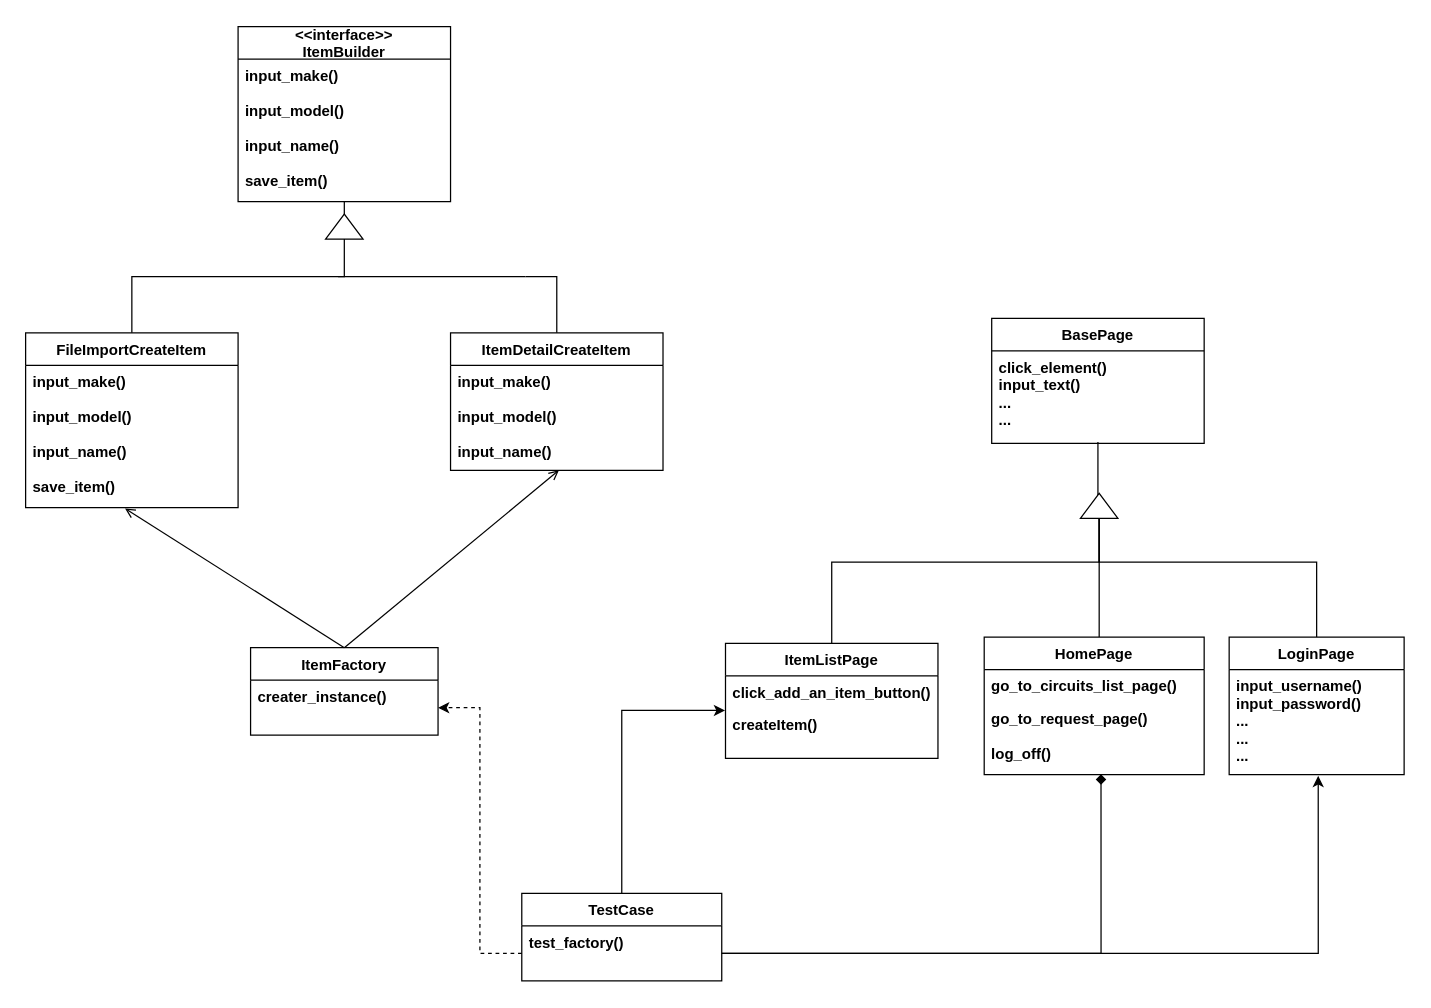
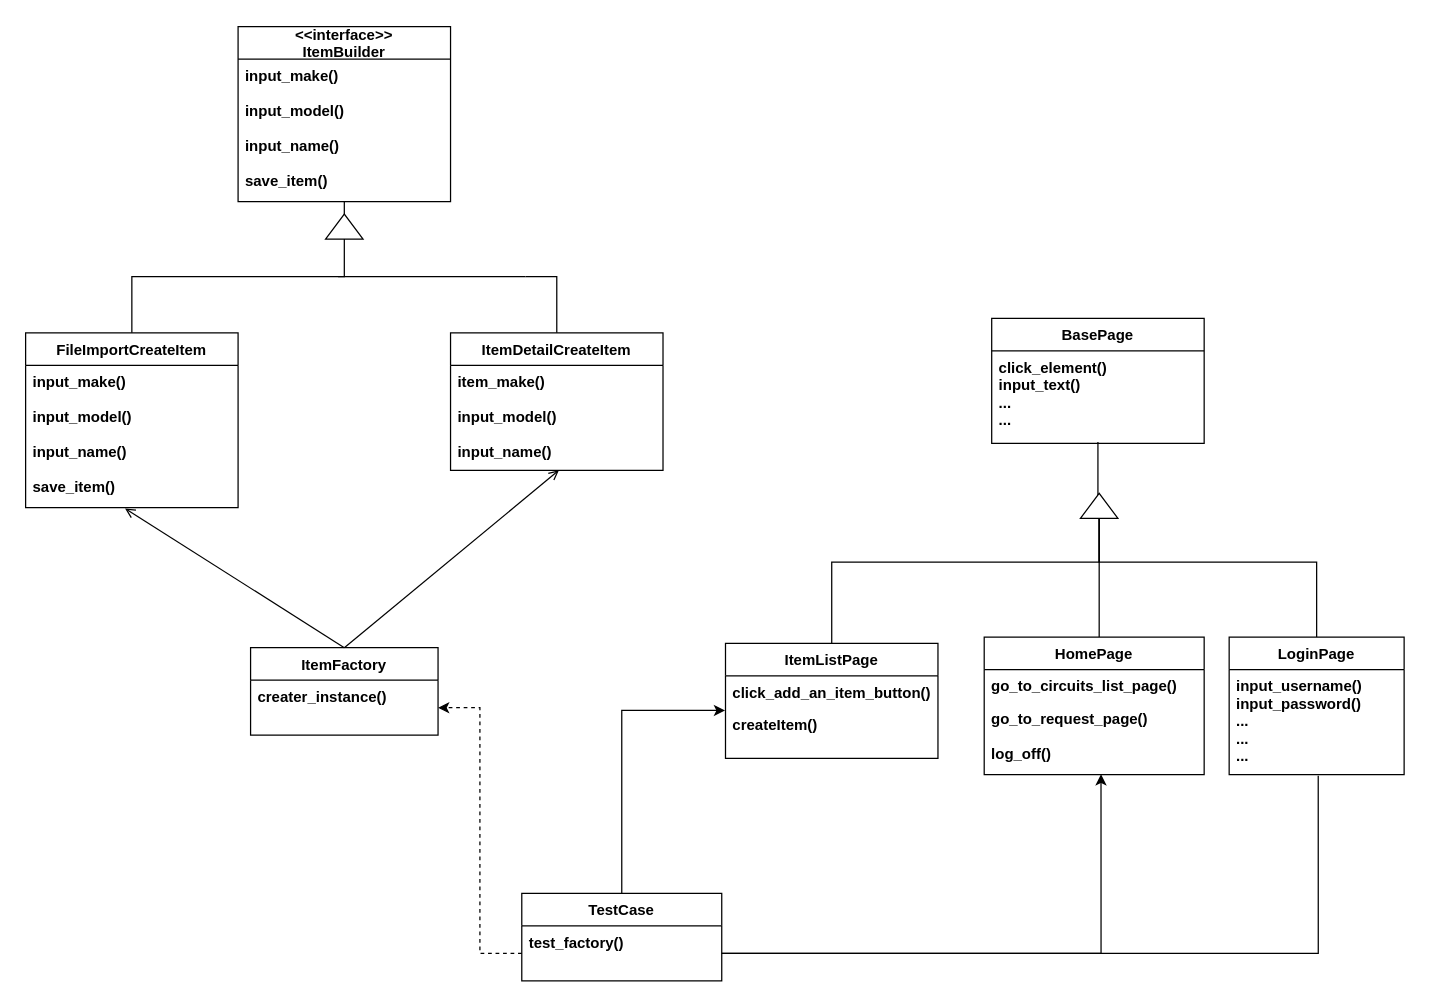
(506, 382) -> (502, 382)
(1101, 785) -> (1101, 784)
(1318, 786) -> (1318, 782)
